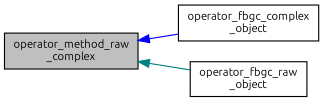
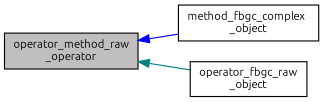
(249, 23) -> (249, 23)
(71, 51) -> (71, 51)
